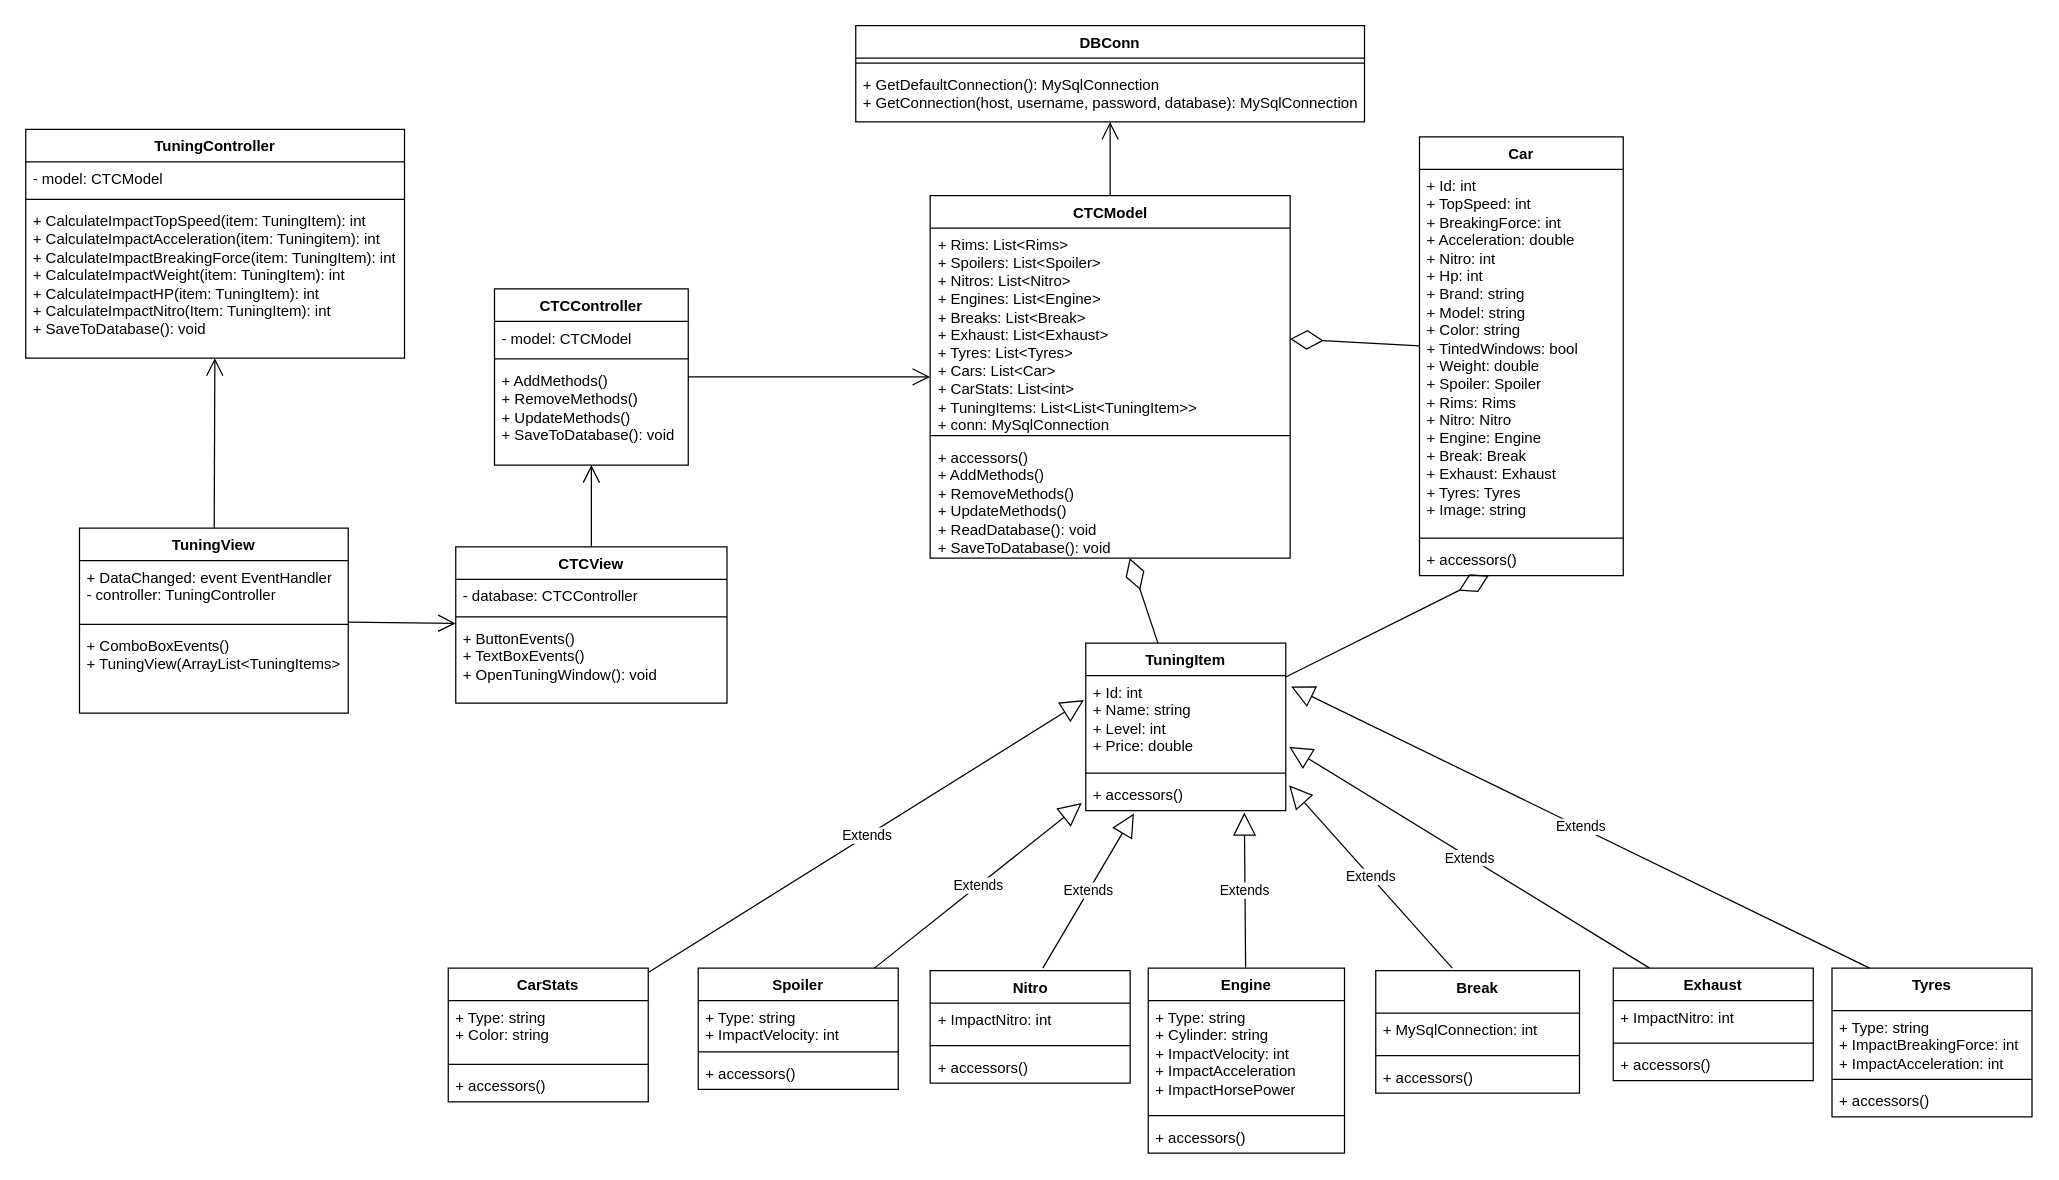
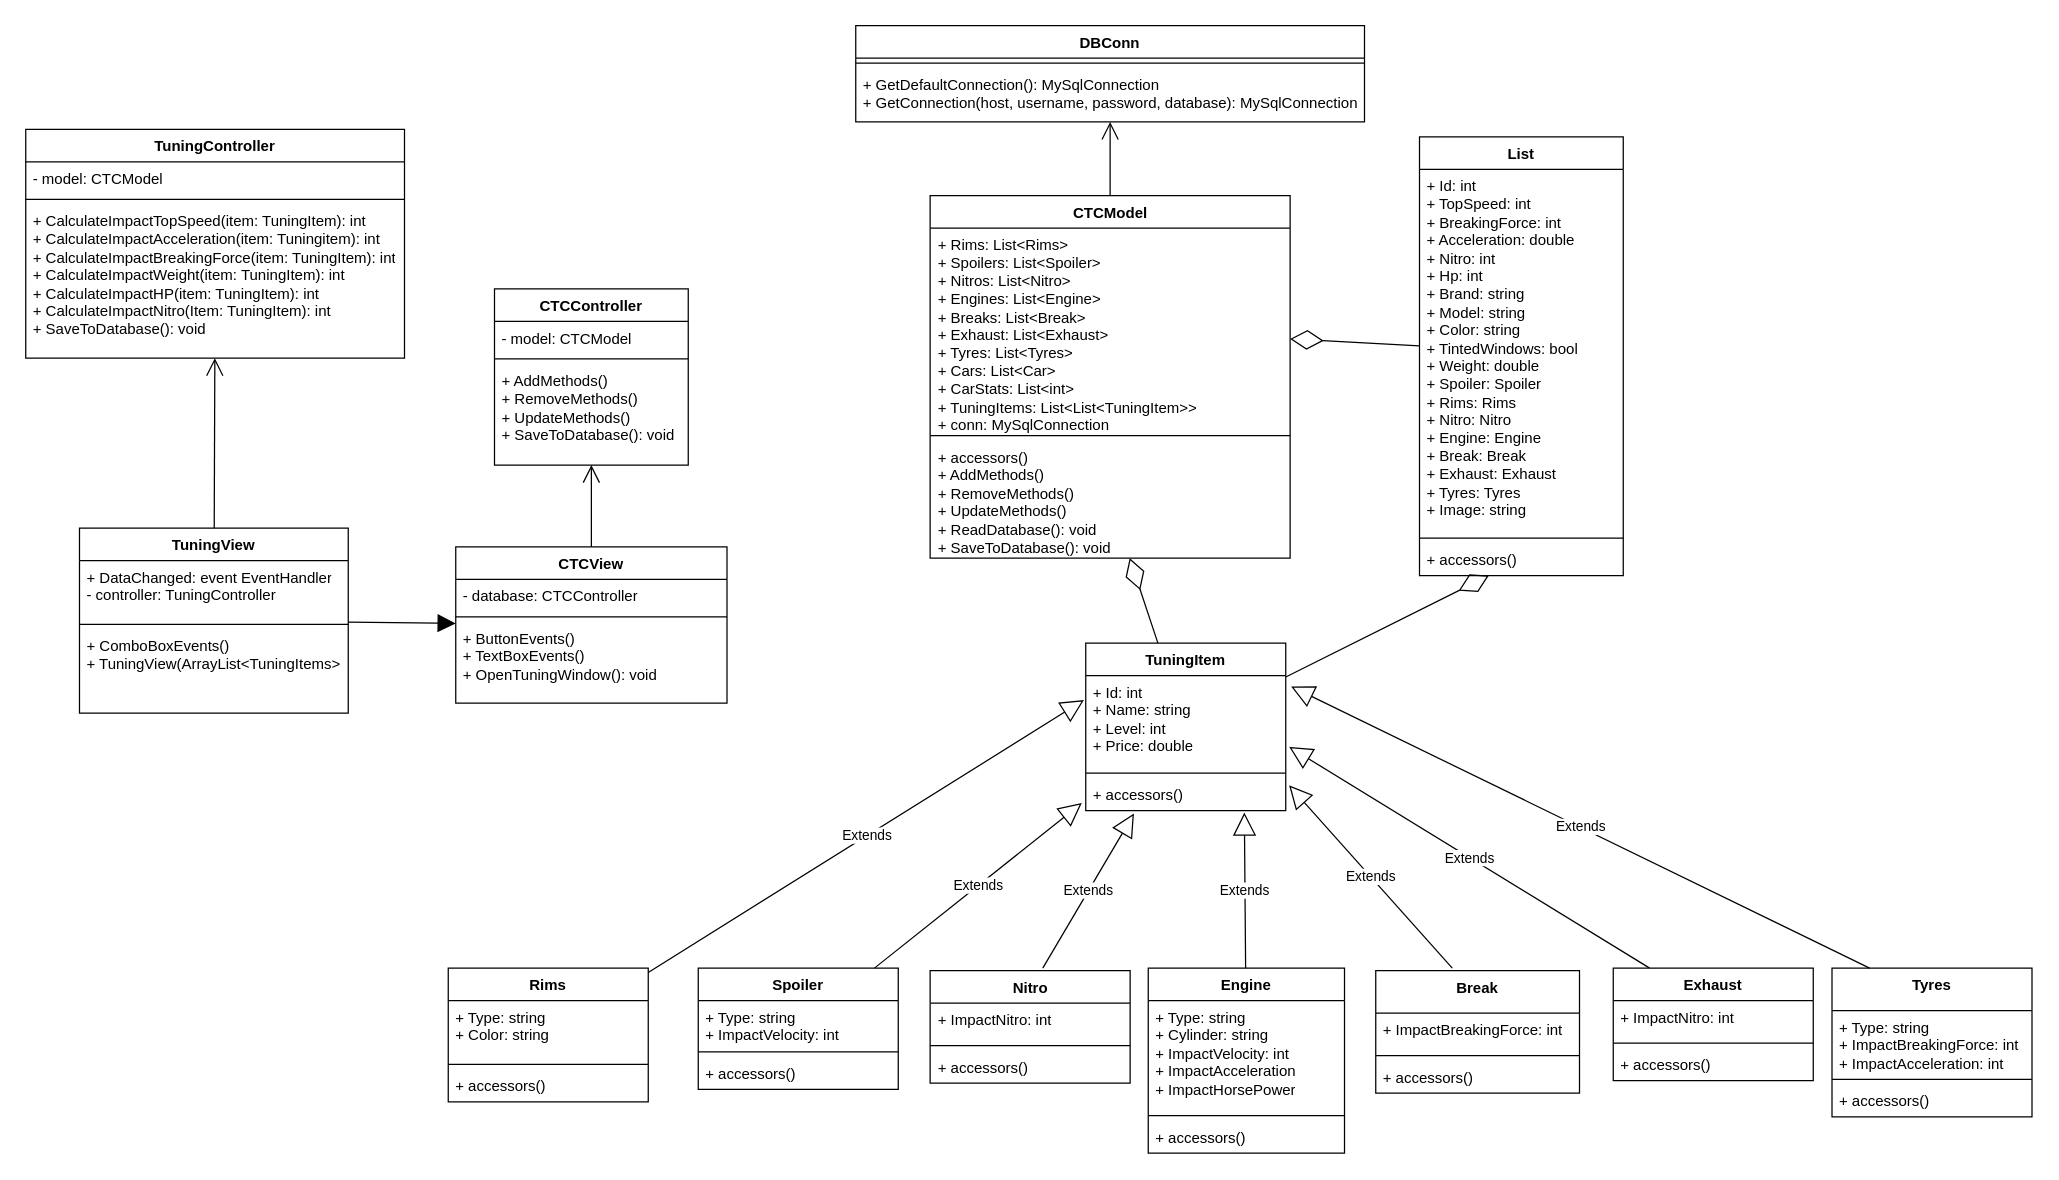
(1521, 155) -> (1521, 155)
(808, 377) -> none
(443, 623) -> (436, 623)
(548, 986) -> (548, 986)
(1464, 1031) -> (1479, 1040)
